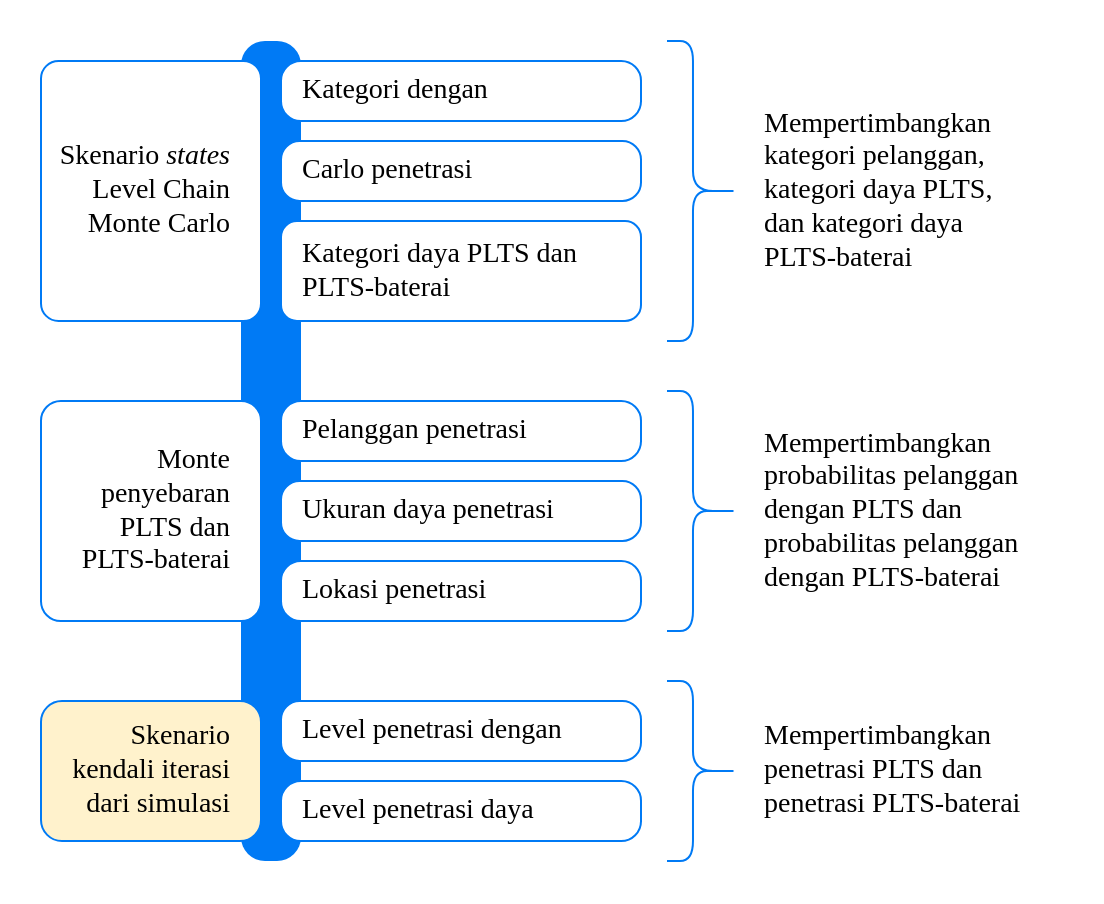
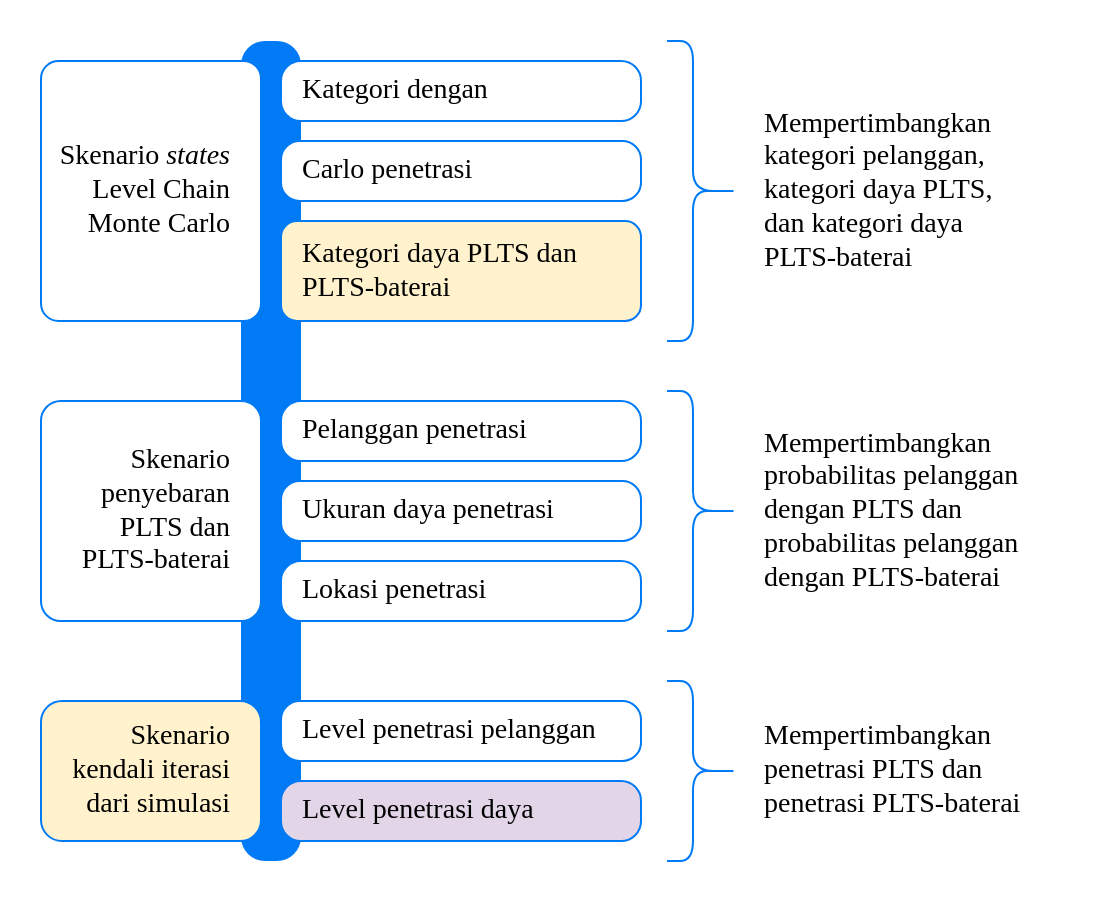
(461, 271) -> (461, 271)
(149, 511) -> (149, 511)
(461, 731) -> (463, 731)
(461, 811) -> (461, 811)
